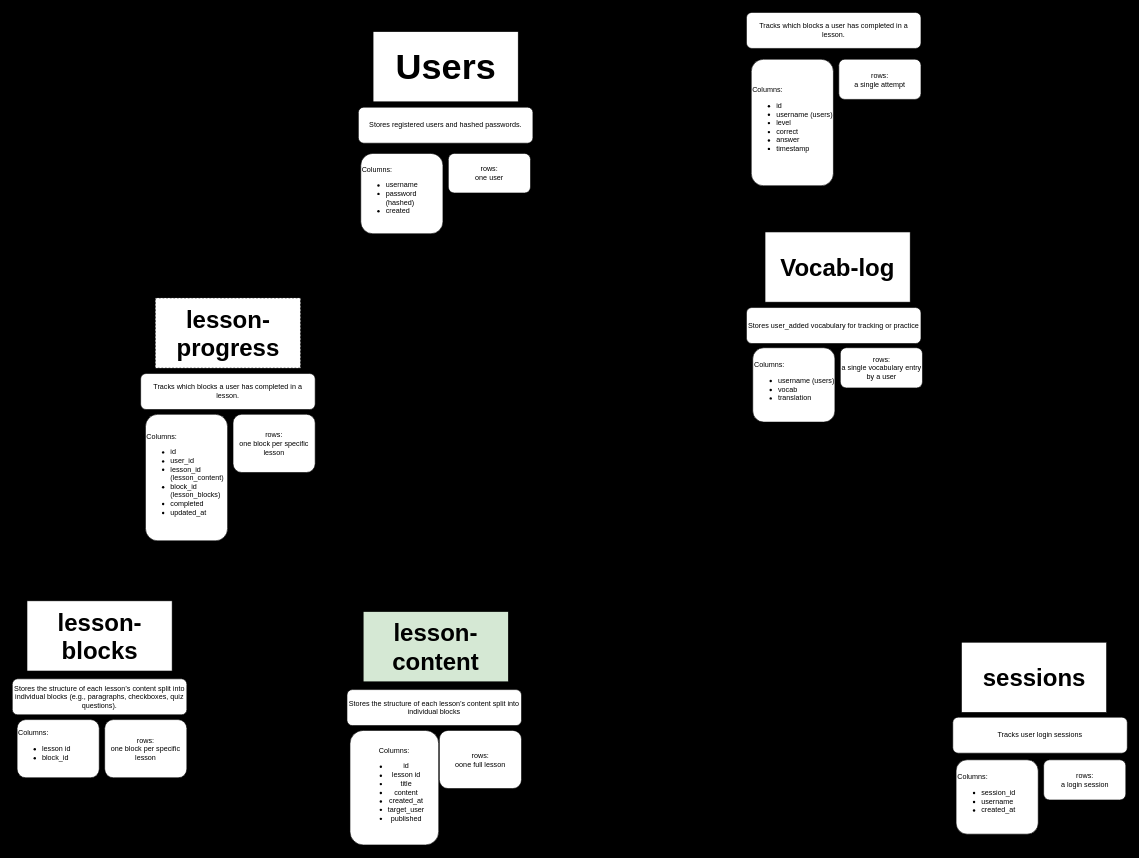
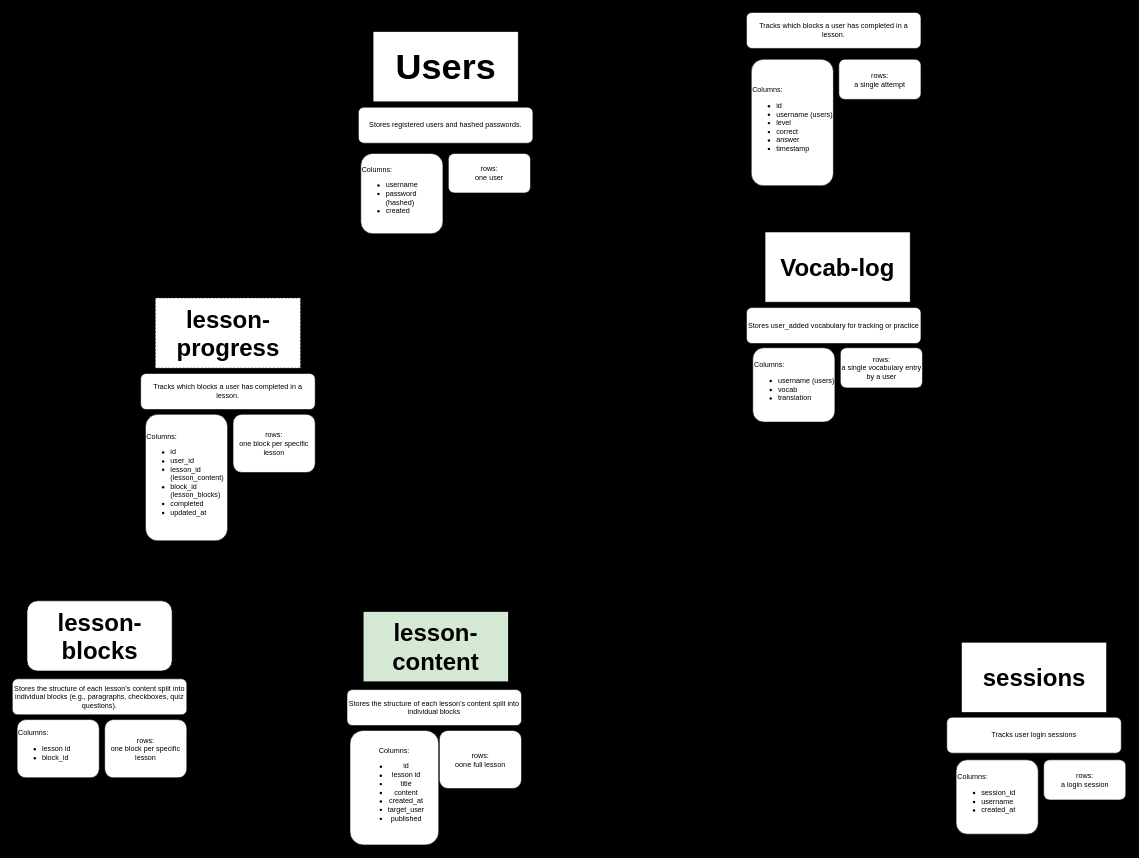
(100, 636) -> (100, 636)
(1040, 735) -> (1034, 735)
